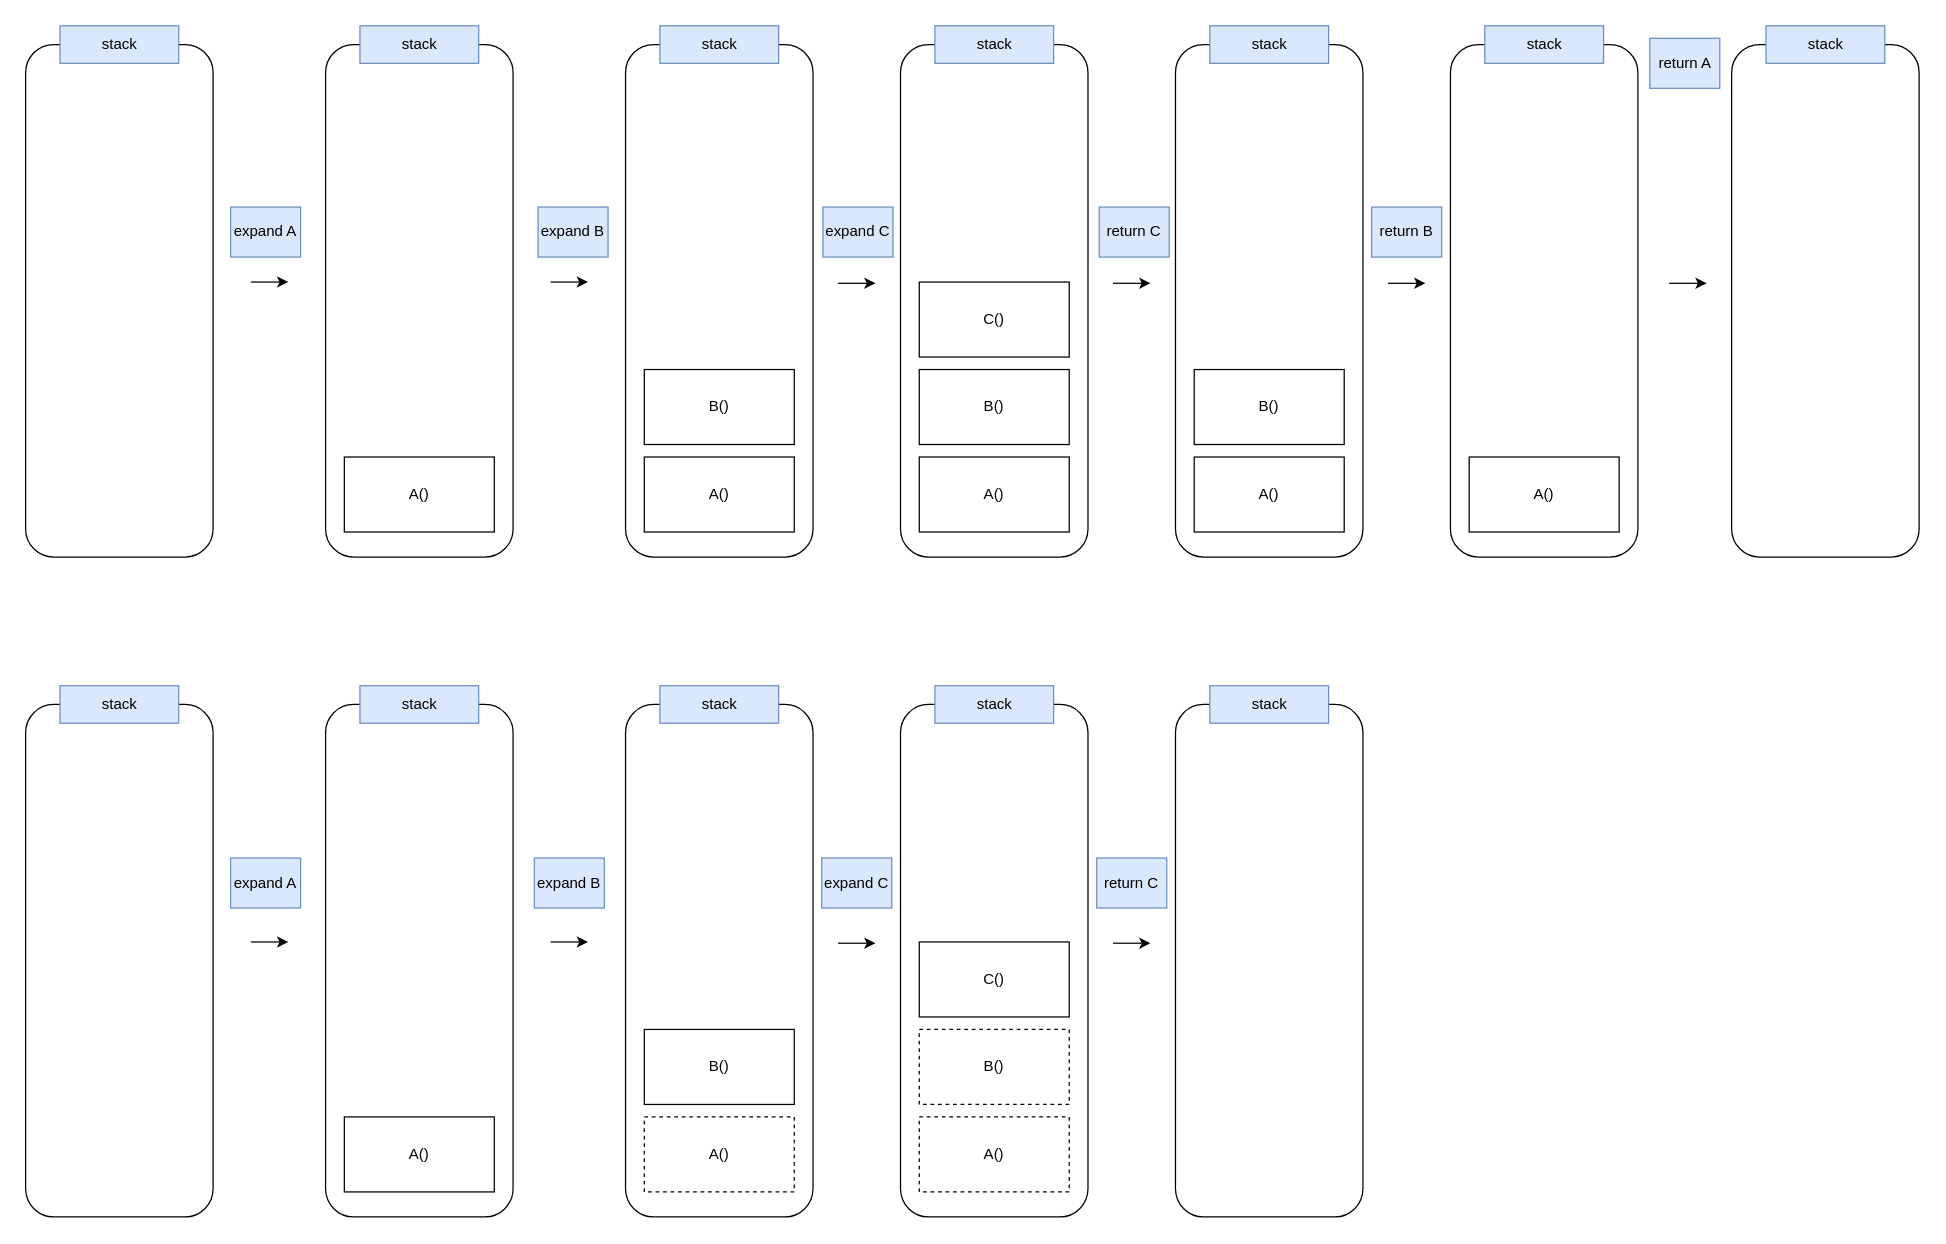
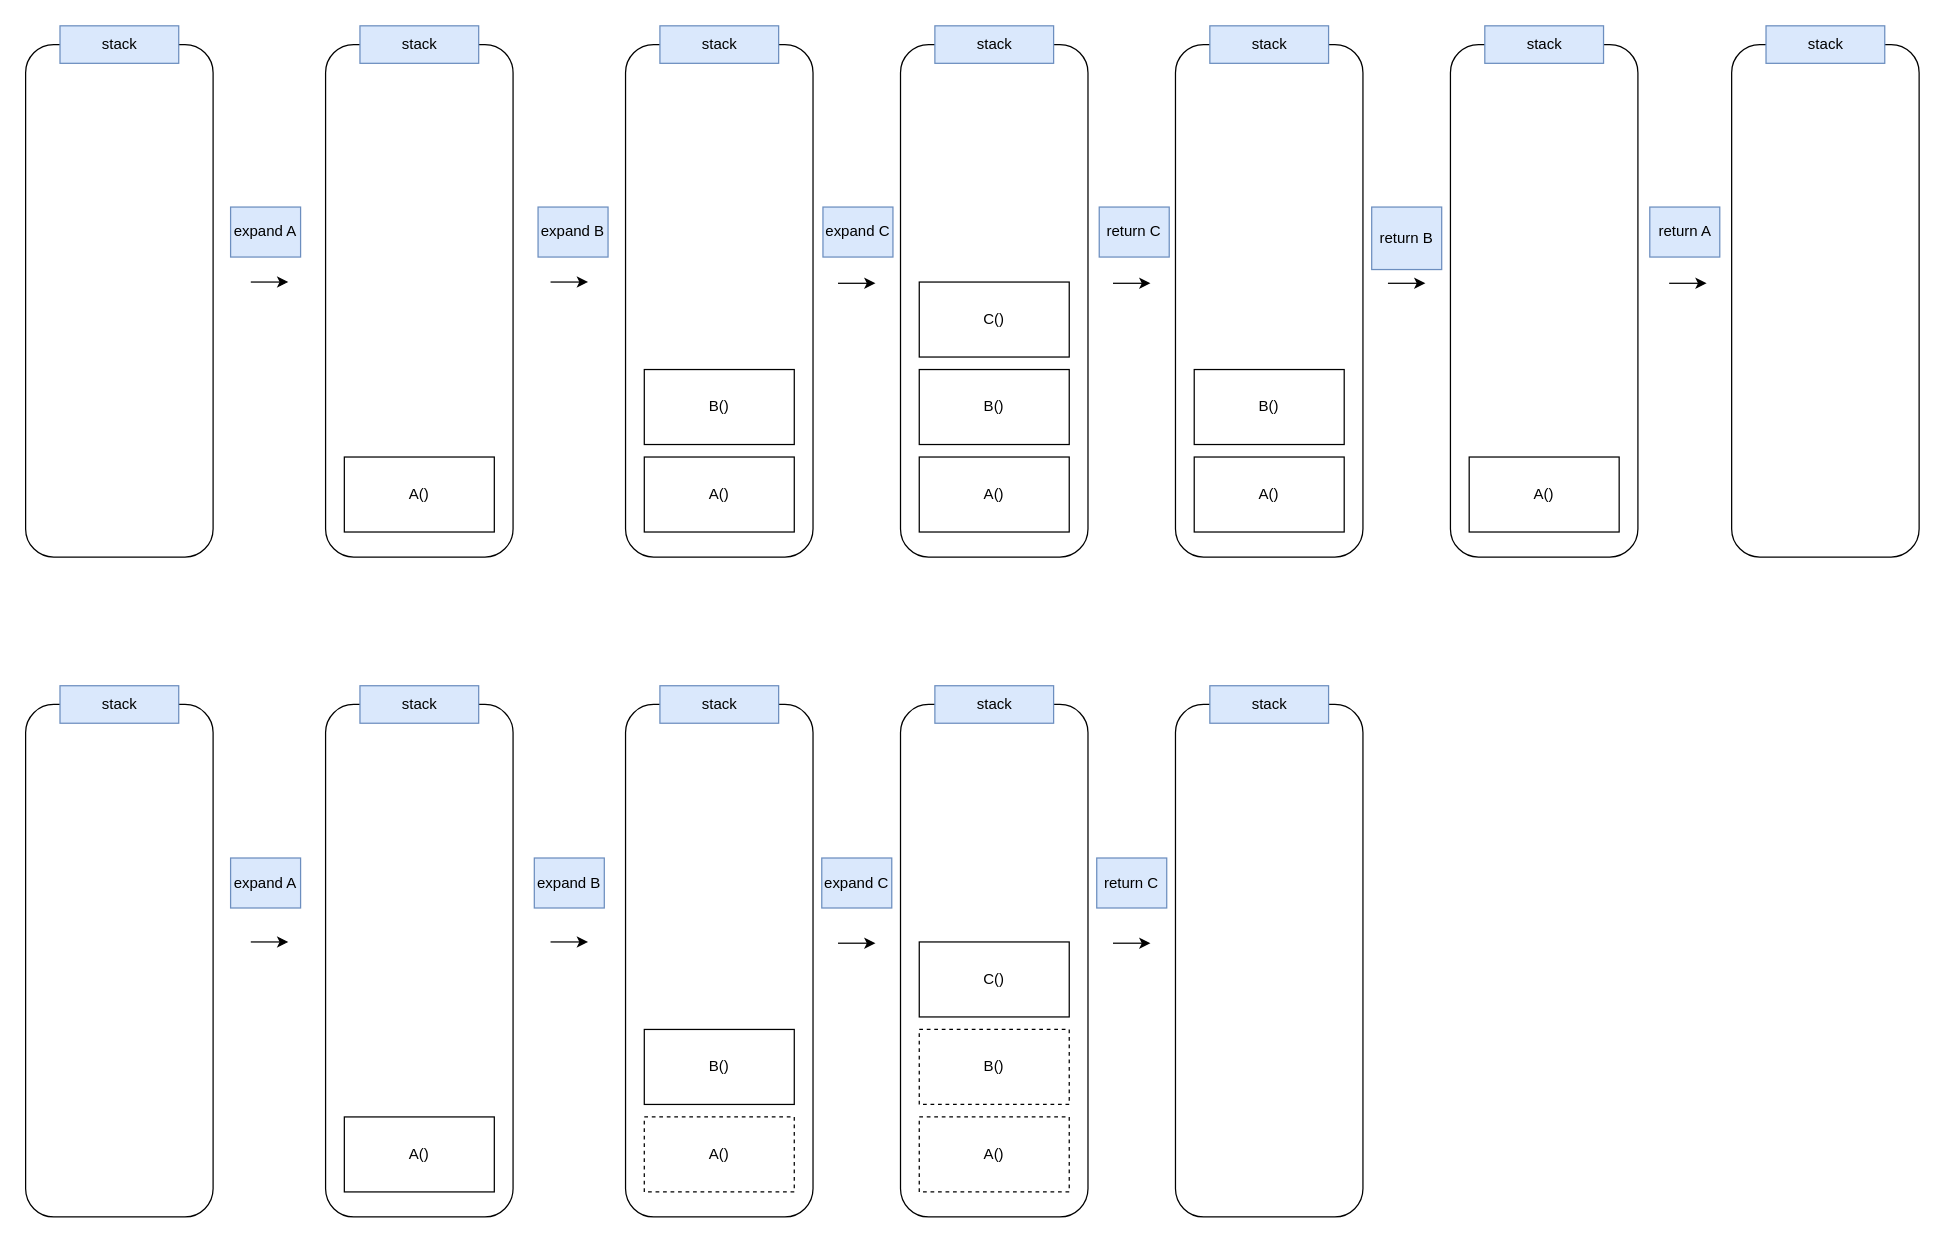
(1685, 63) -> (1685, 232)
(1407, 232) -> (1407, 238)
